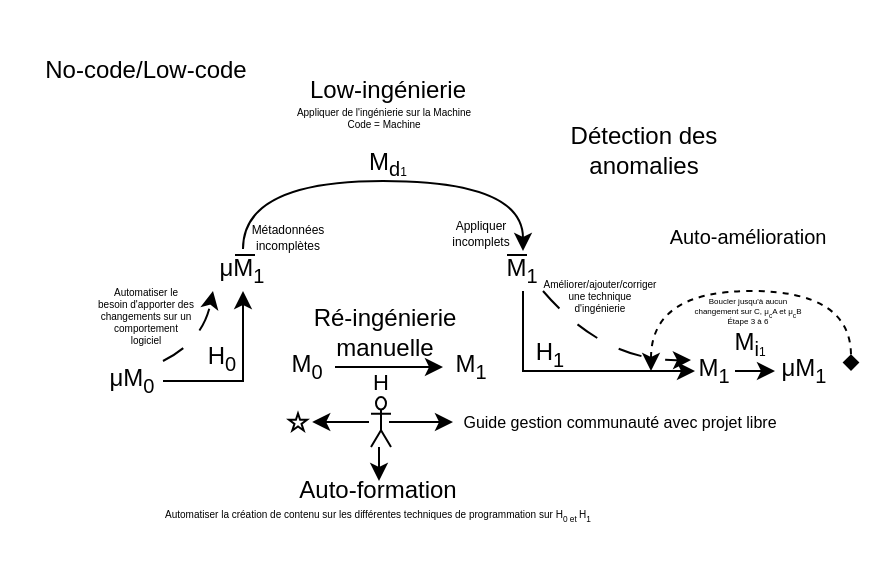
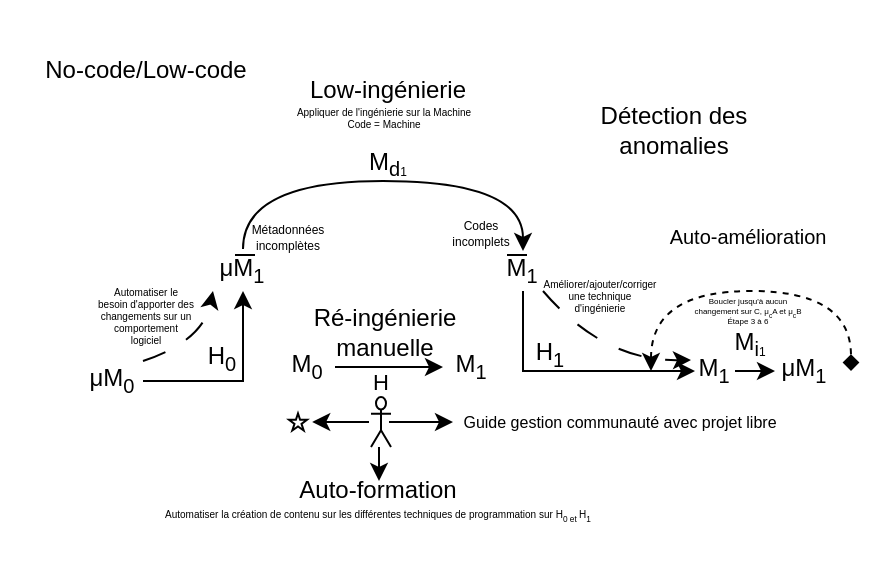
(645, 151) -> (675, 131)
(482, 235) -> (482, 235)
(133, 381) -> (113, 381)
